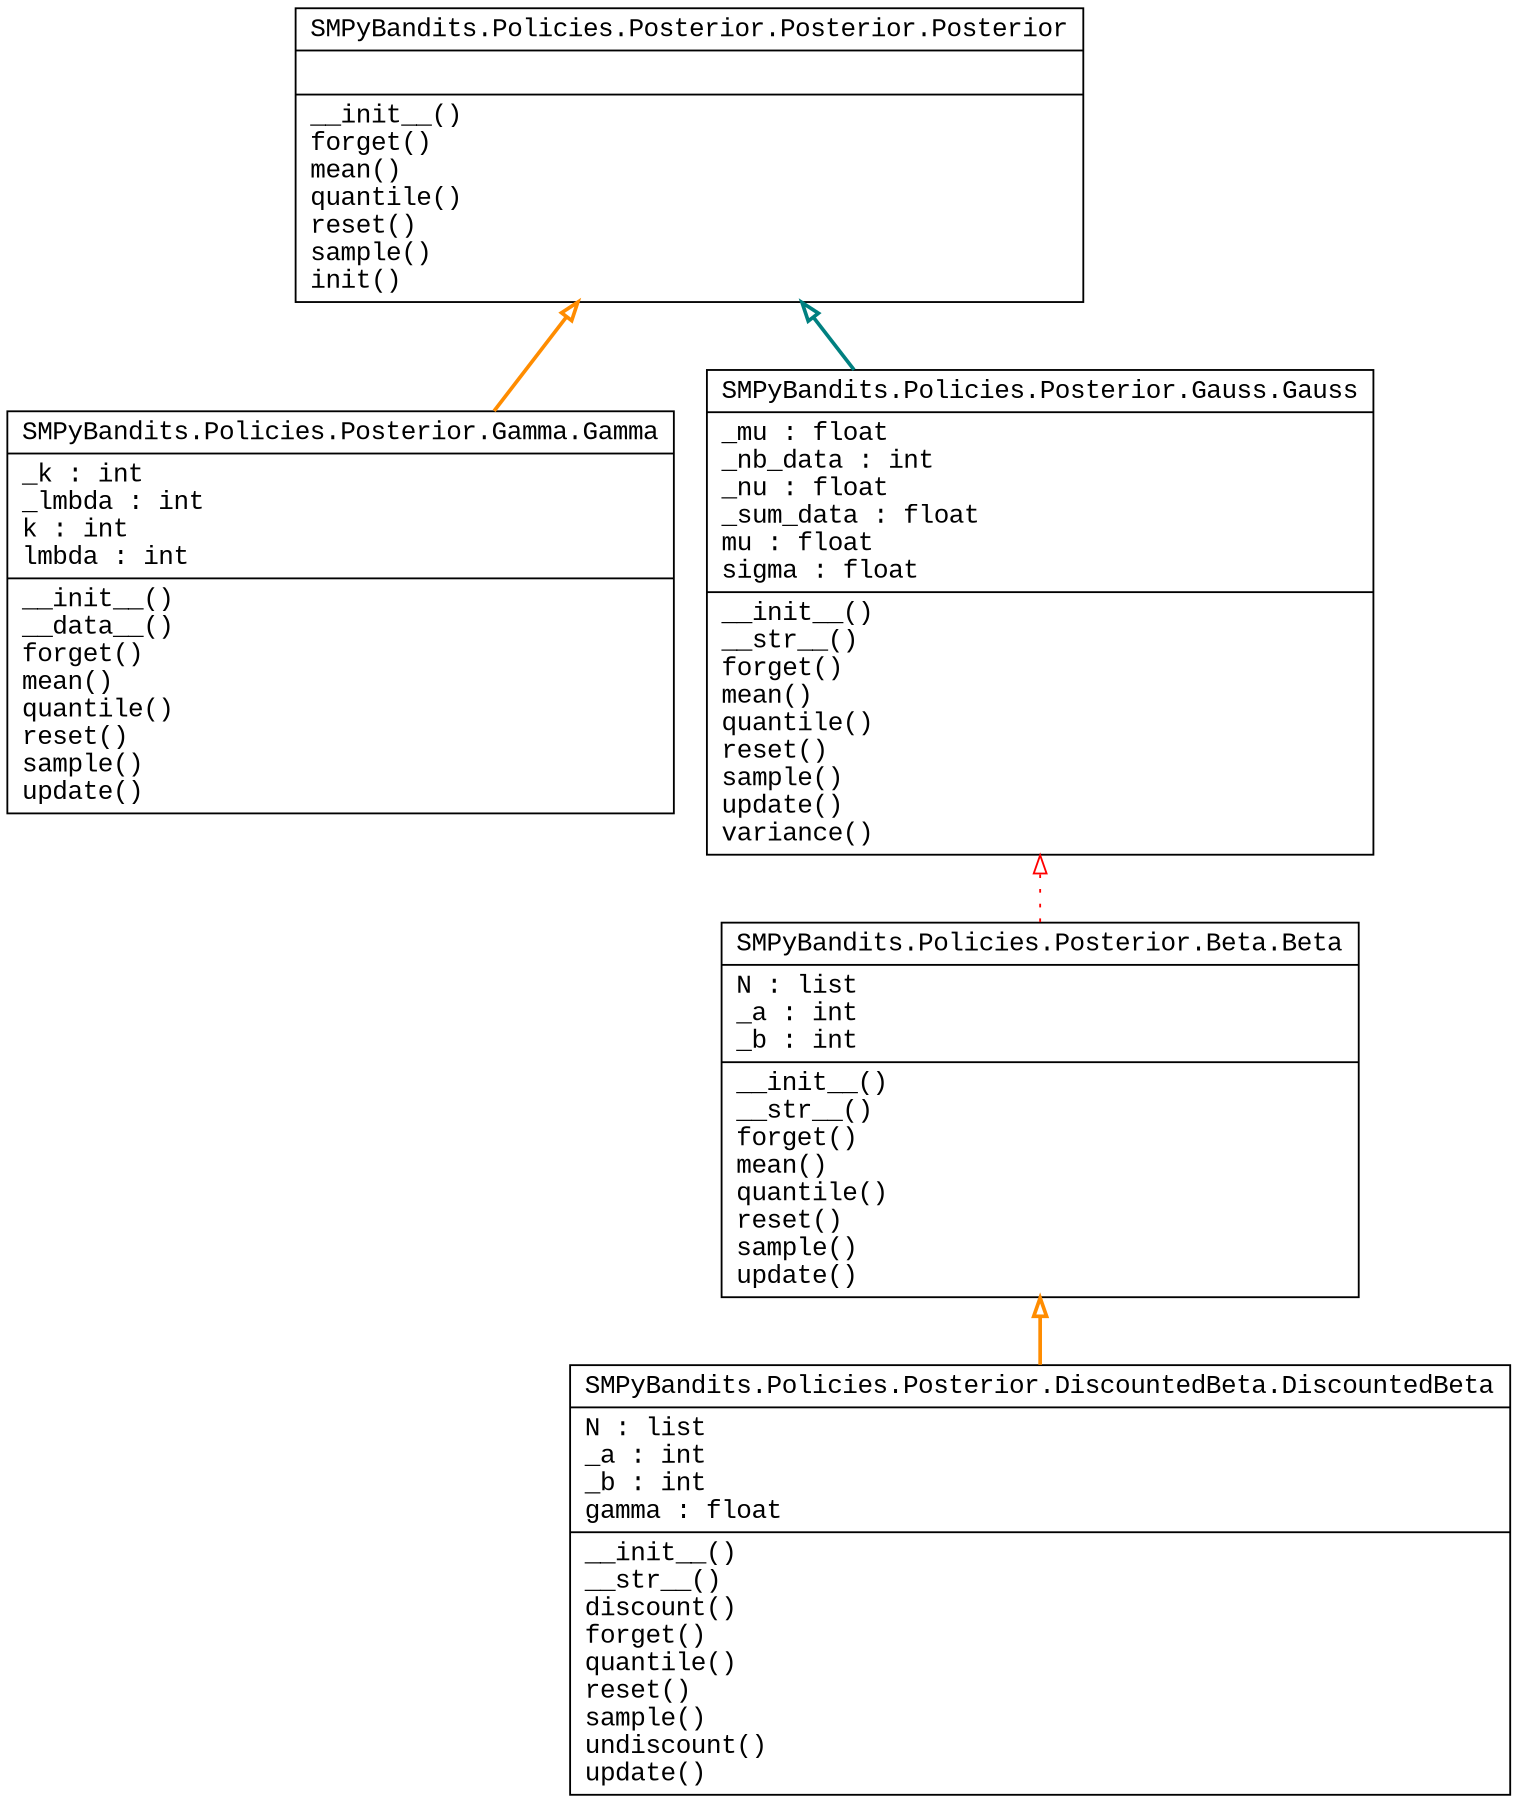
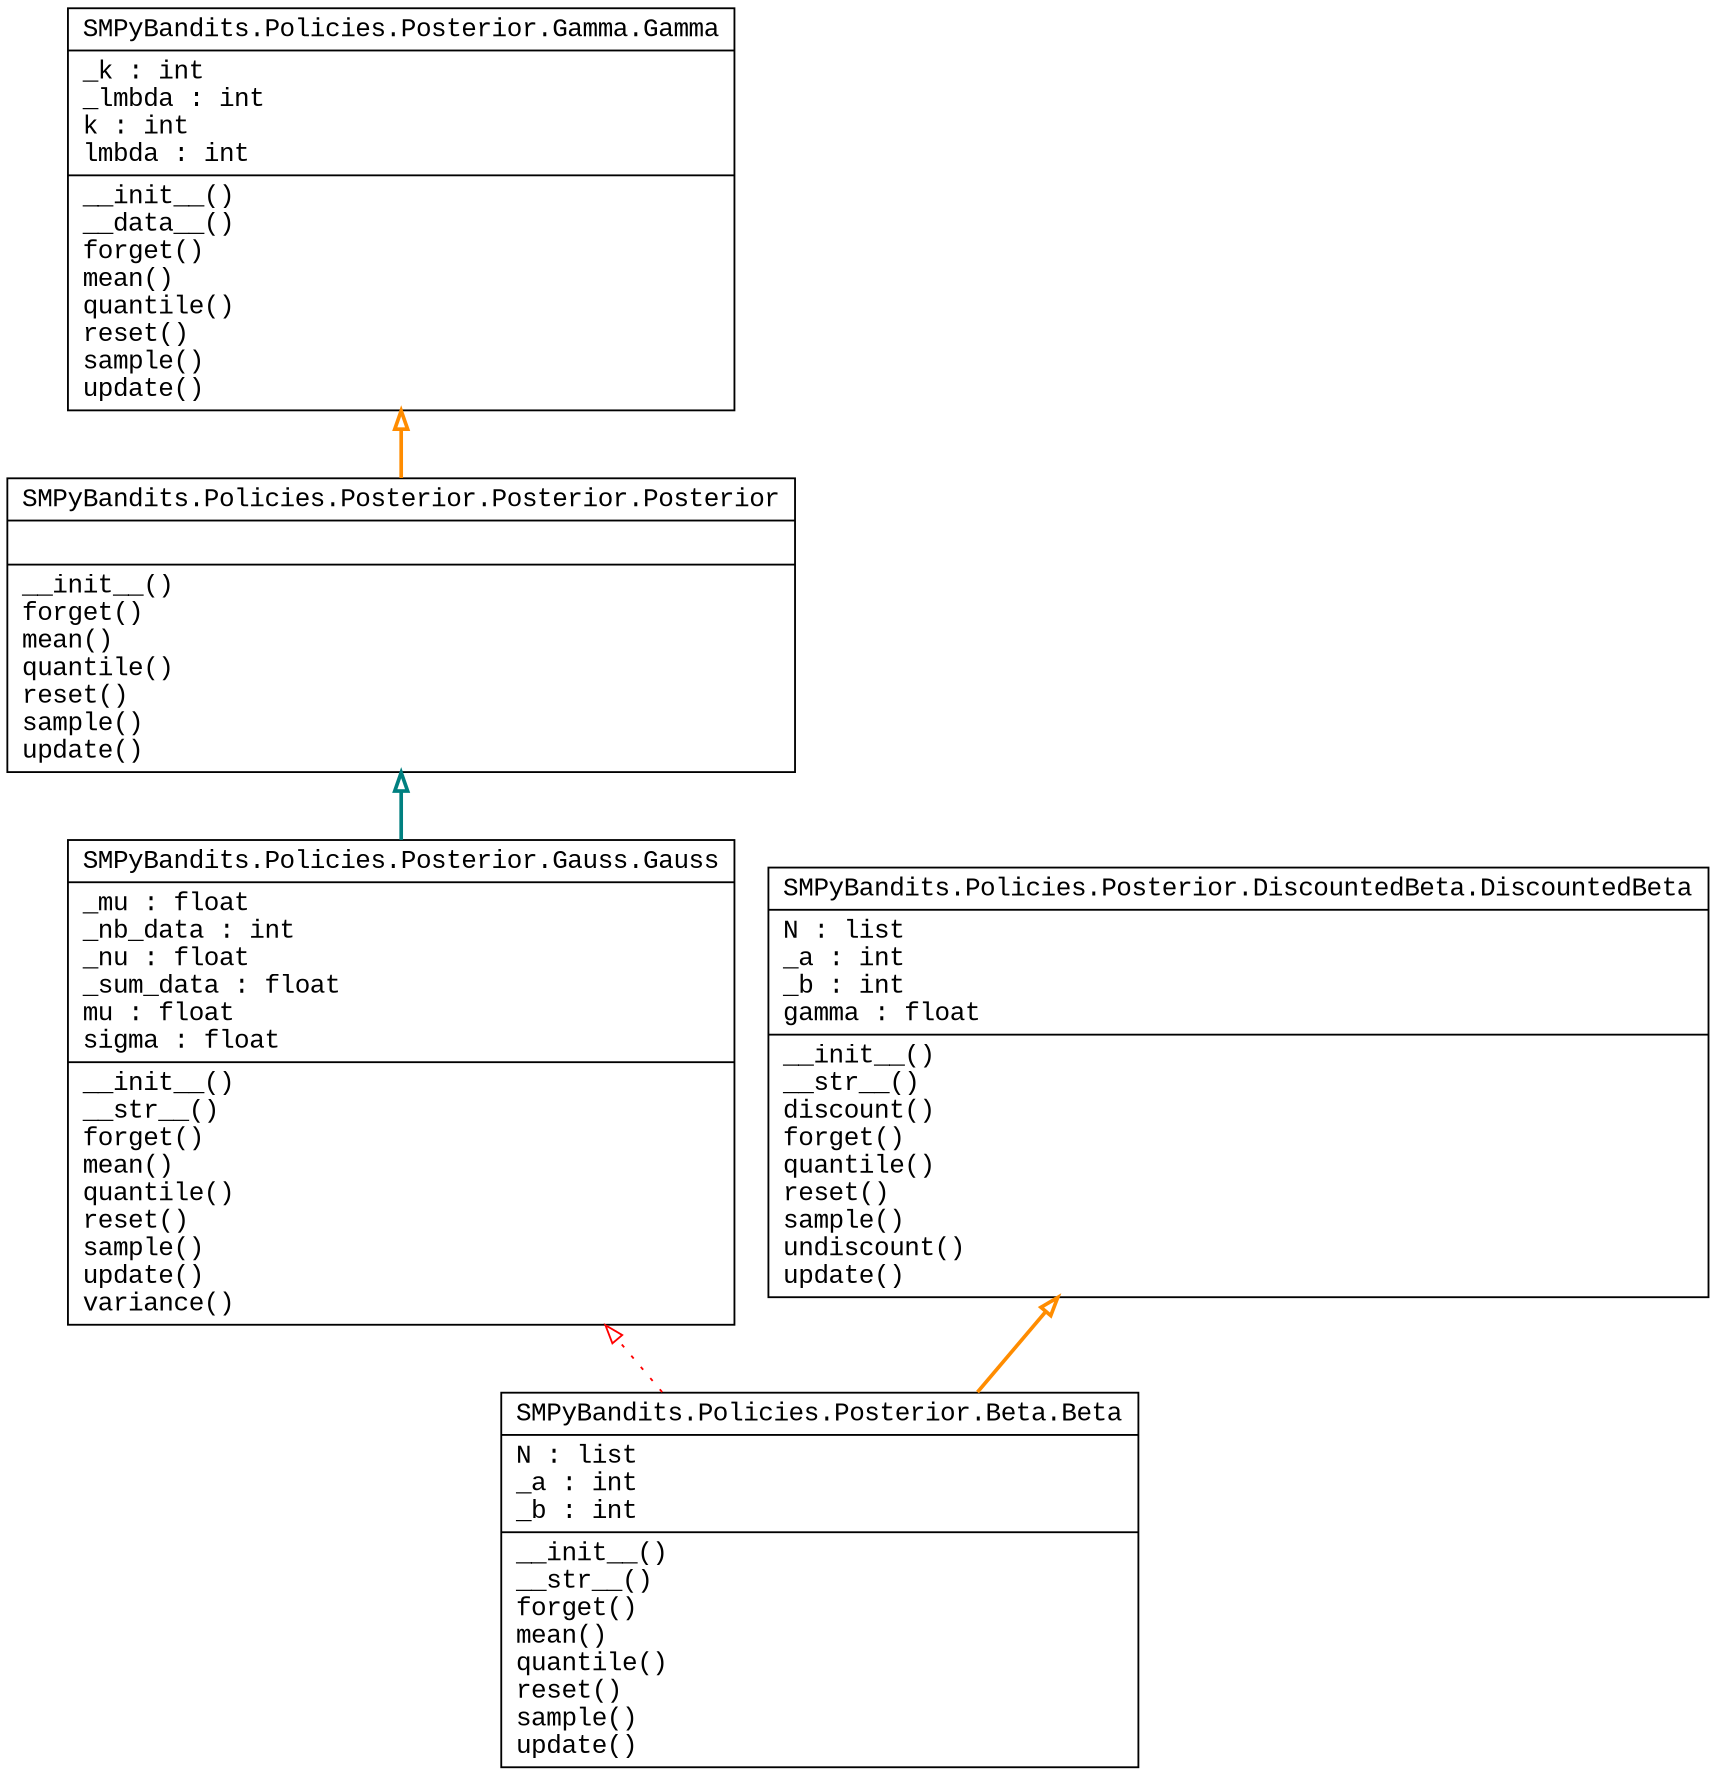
(356, 280) -> (84, 750)
(530, 364) -> (401, 454)
(1040, 1341) -> (1012, 1352)
